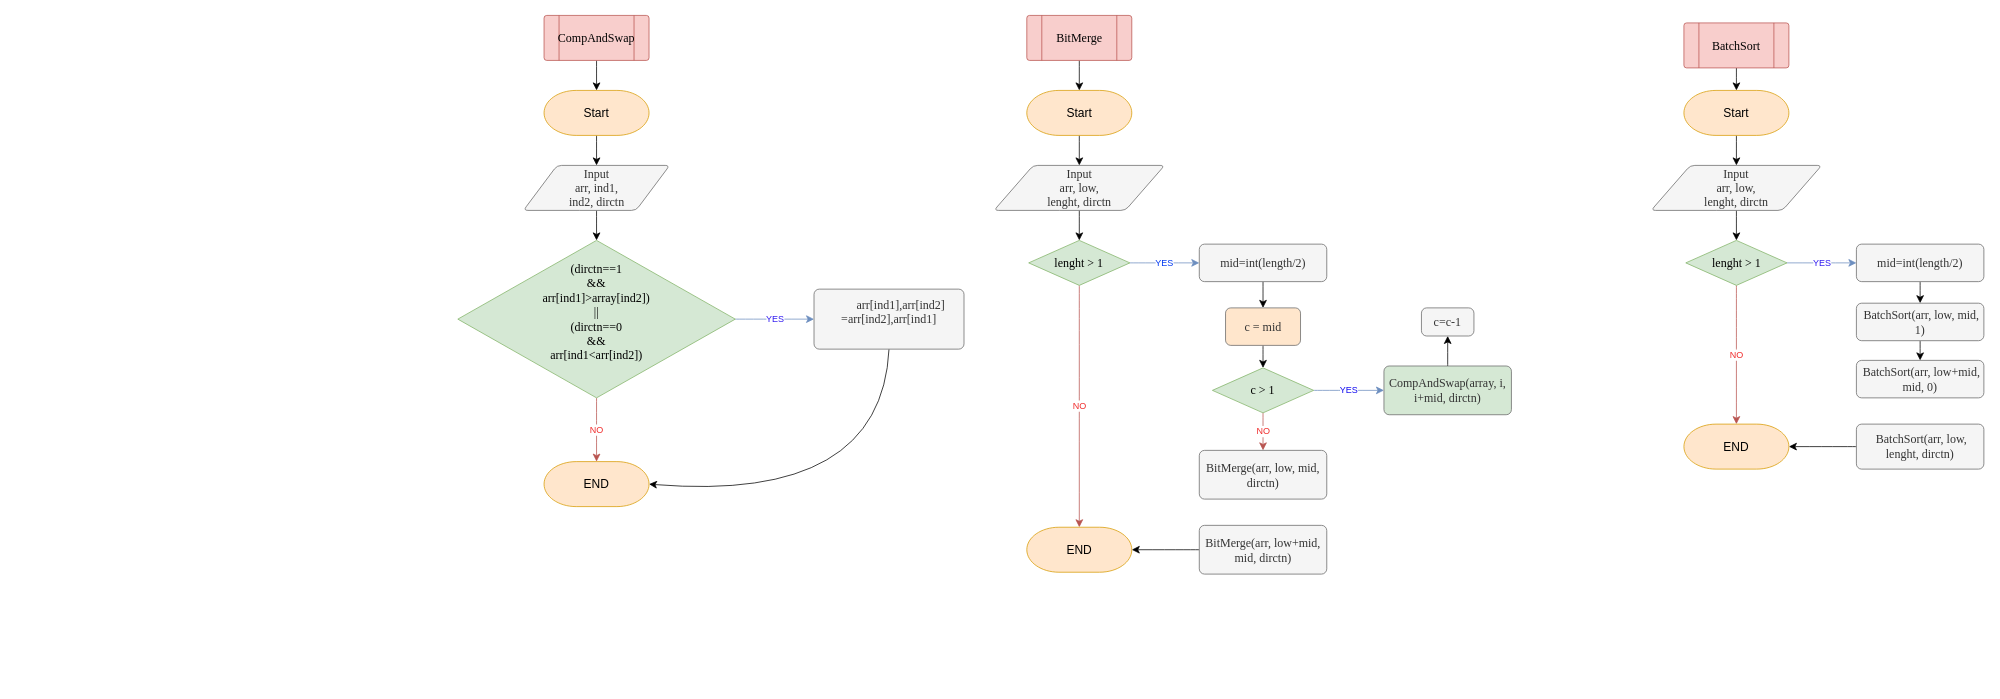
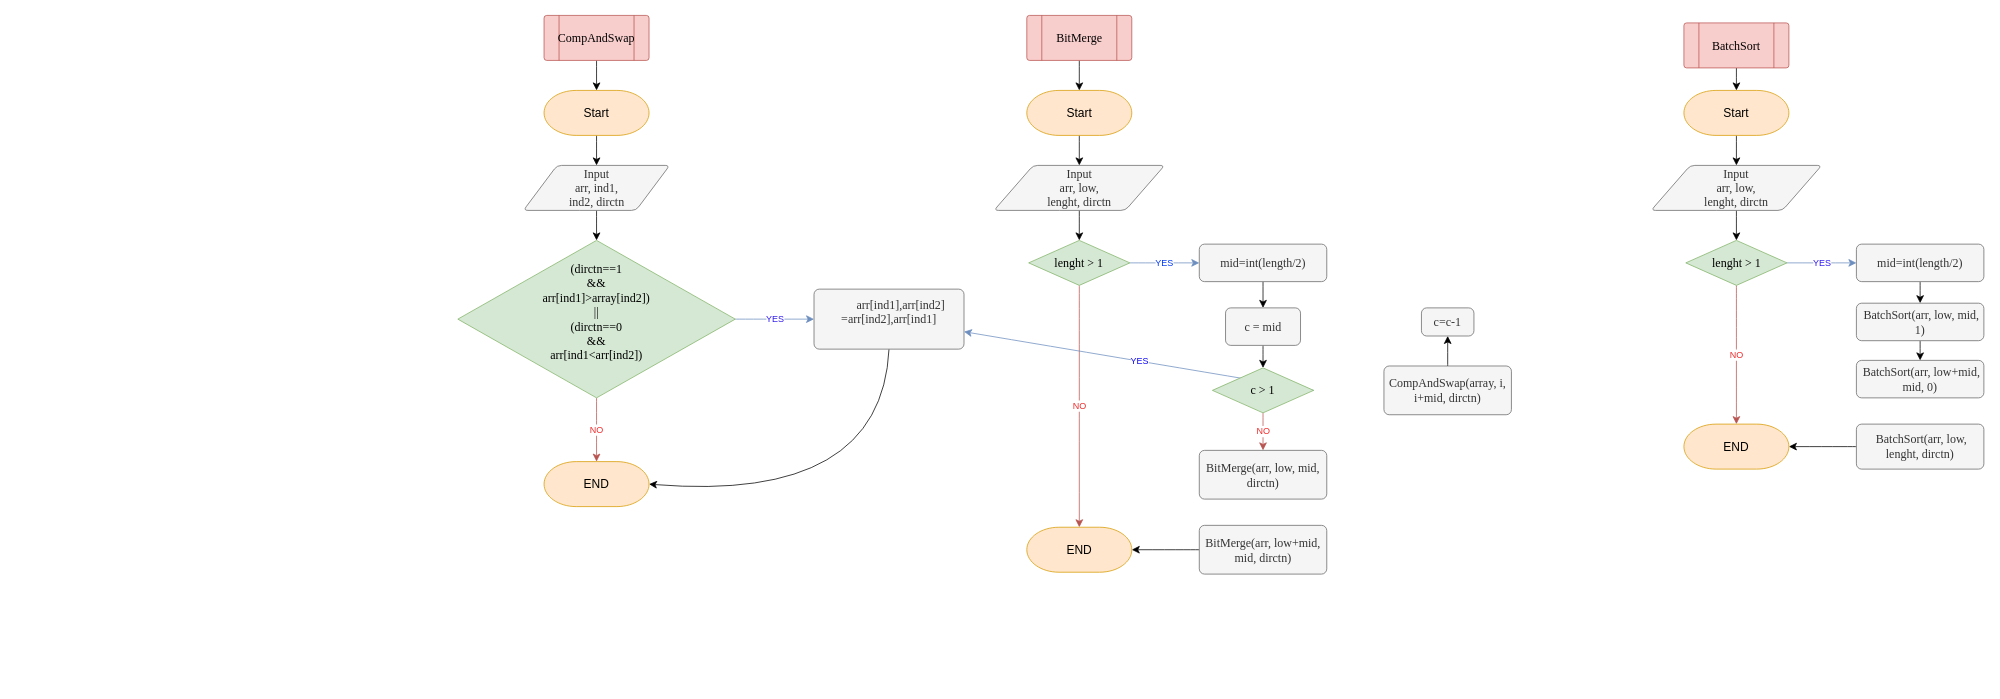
(1263, 327) -> (1263, 327)
(1349, 390) -> (1139, 361)
(1448, 390) -> (1448, 390)
